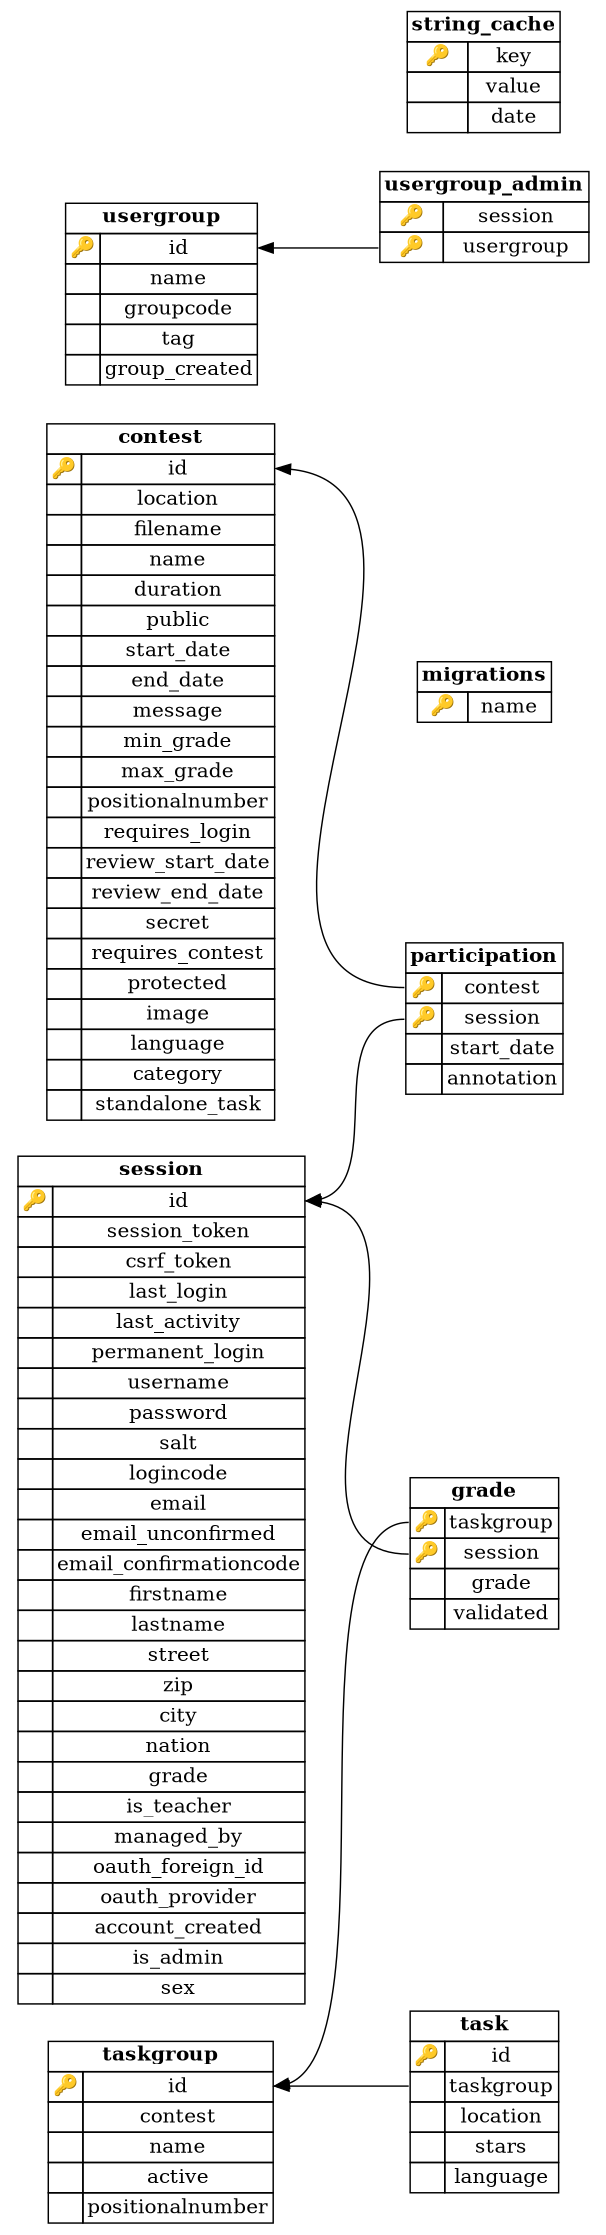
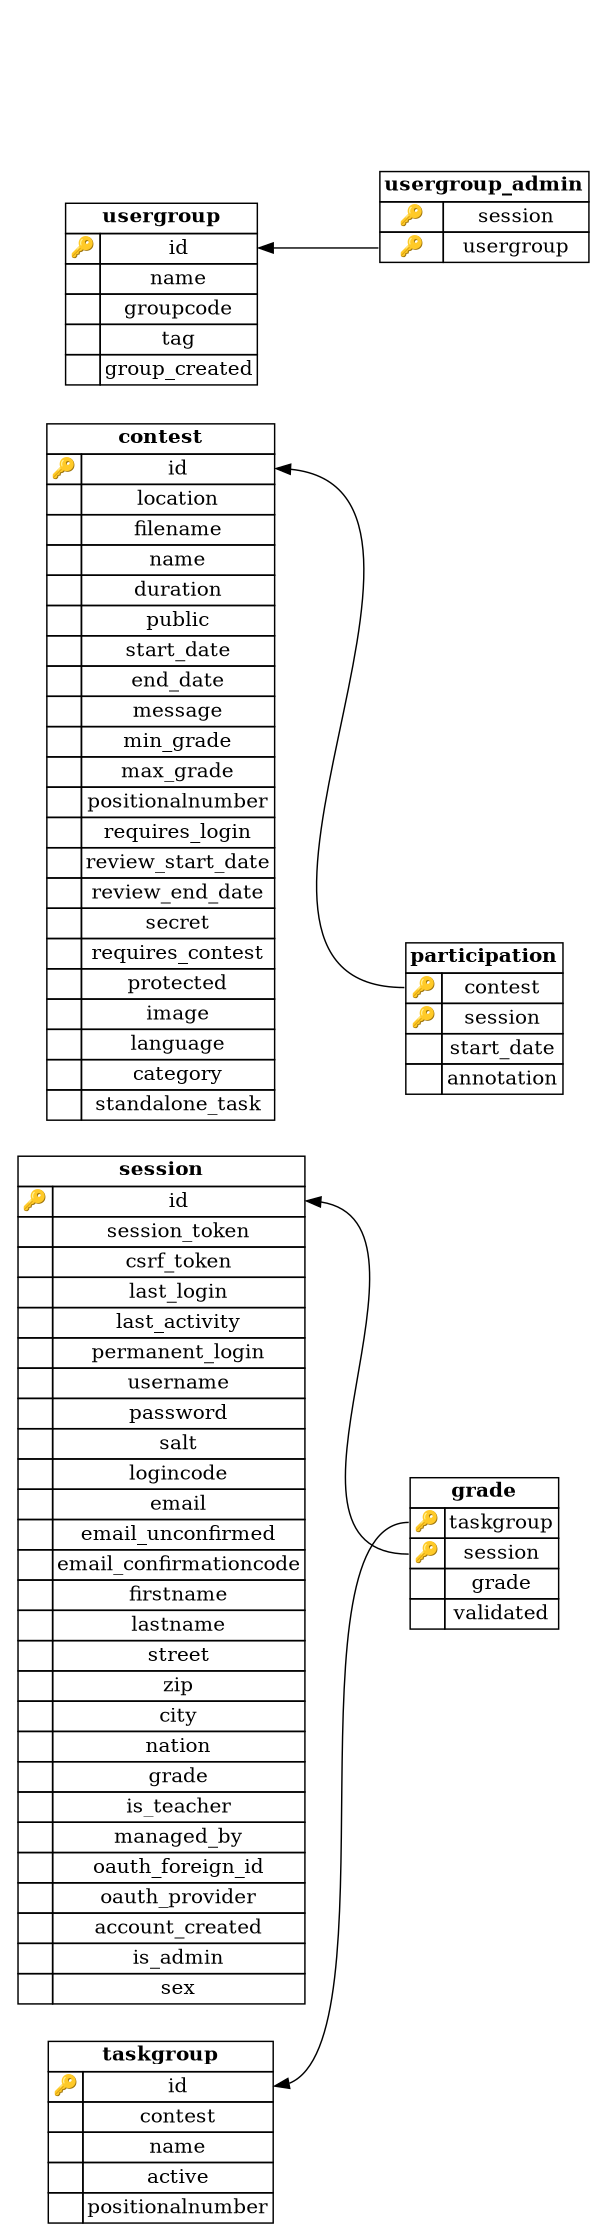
(484, 72) -> none
(484, 692) -> none
(356, 1103) -> none
(484, 2102) -> none
